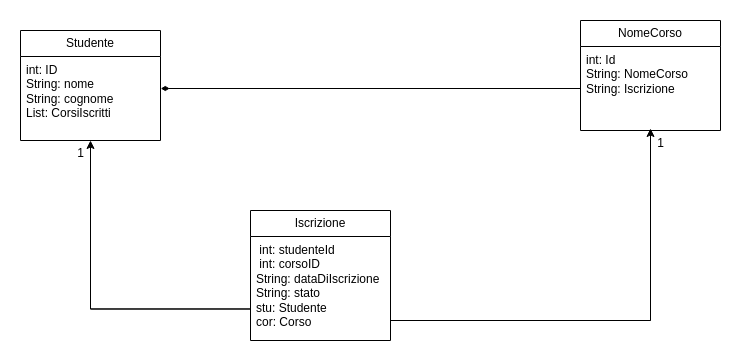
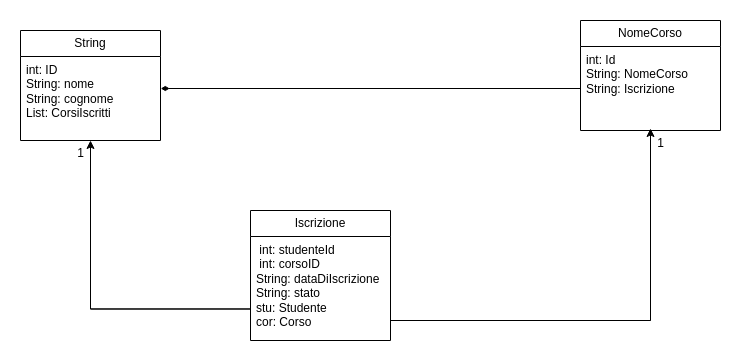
(91, 44) -> (91, 44)
